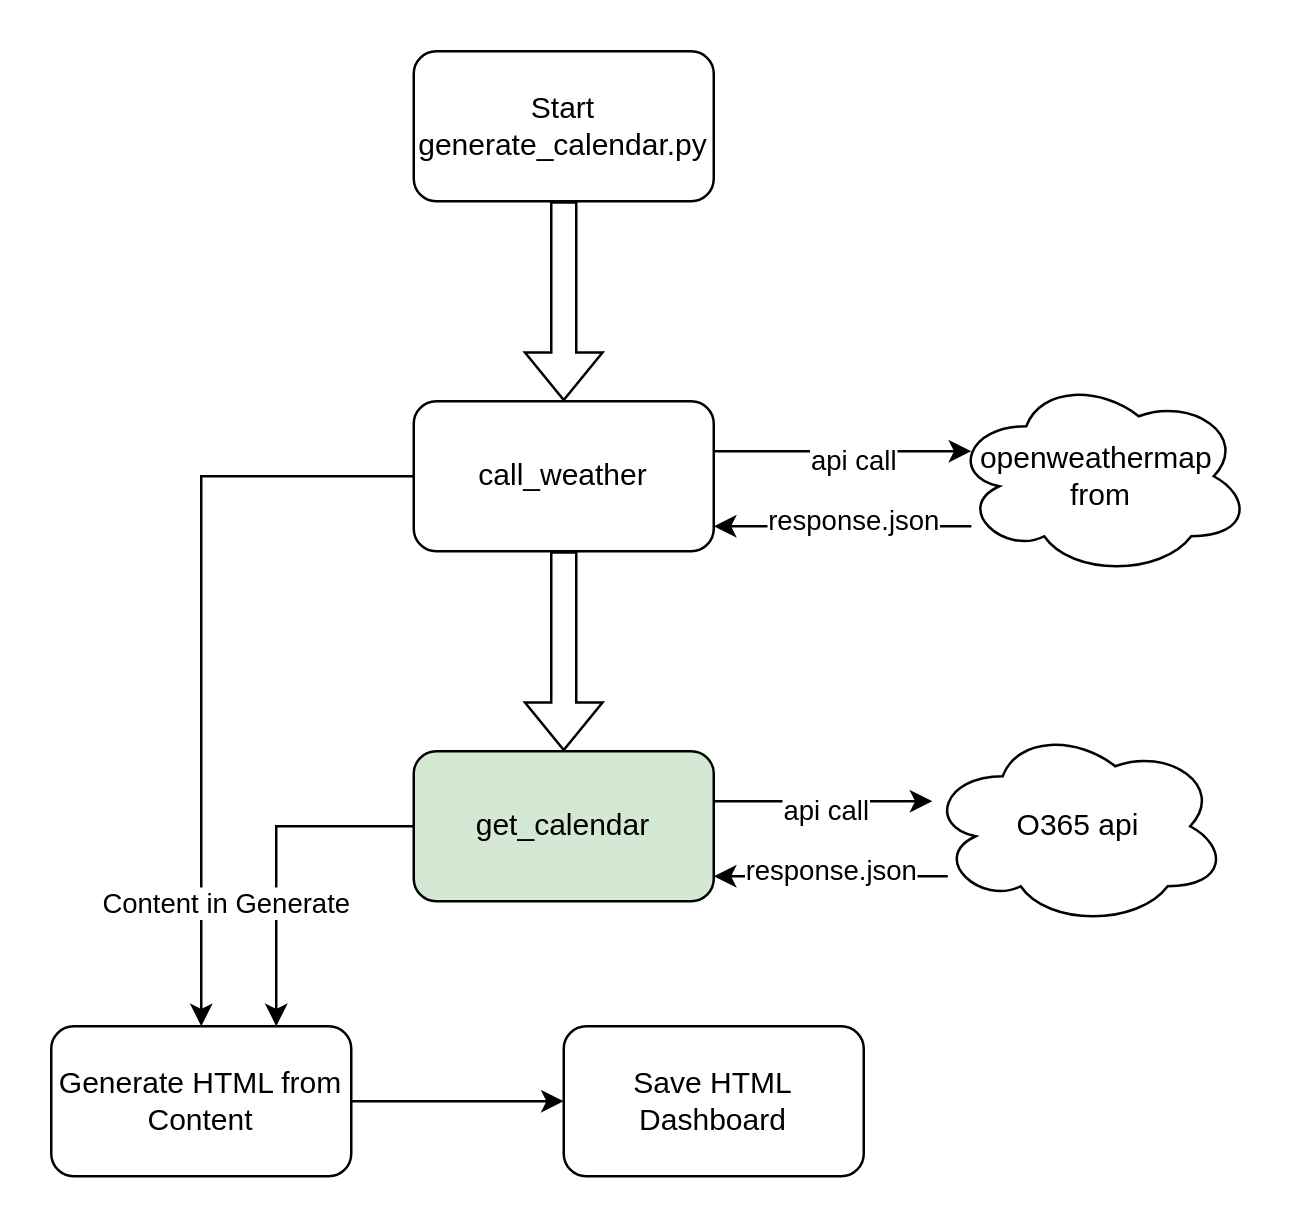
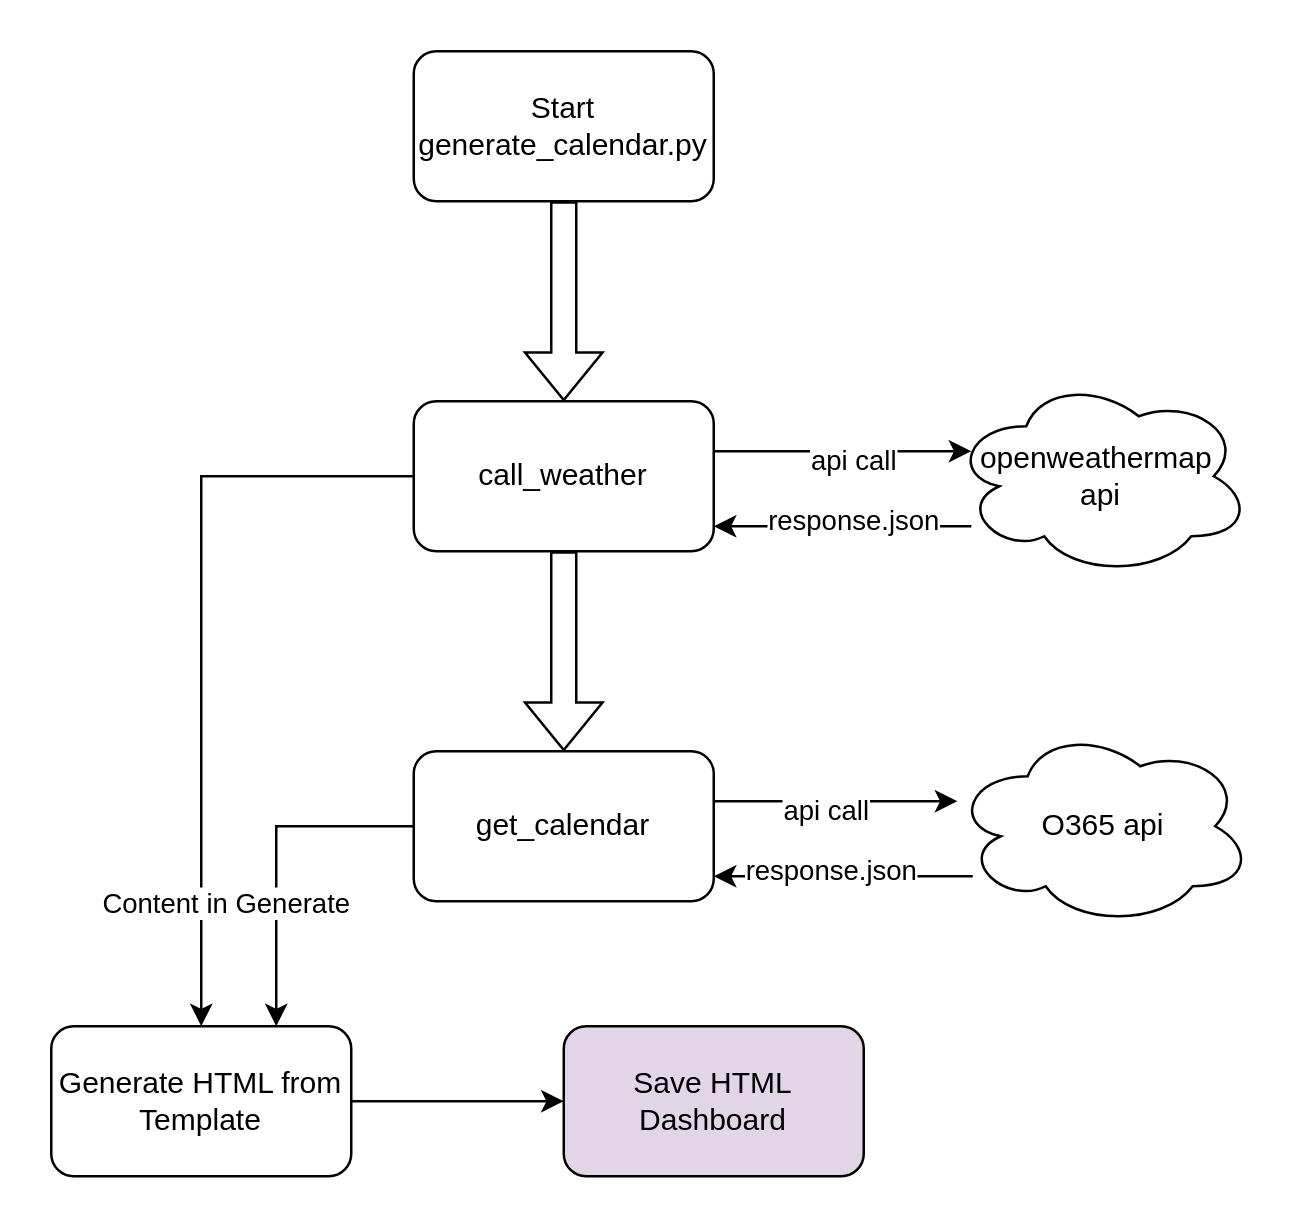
(1101, 476) -> (1101, 476)
(564, 826) -> (564, 826)
(1078, 826) -> (1103, 826)
(201, 1101) -> (201, 1101)
(714, 1101) -> (714, 1101)
